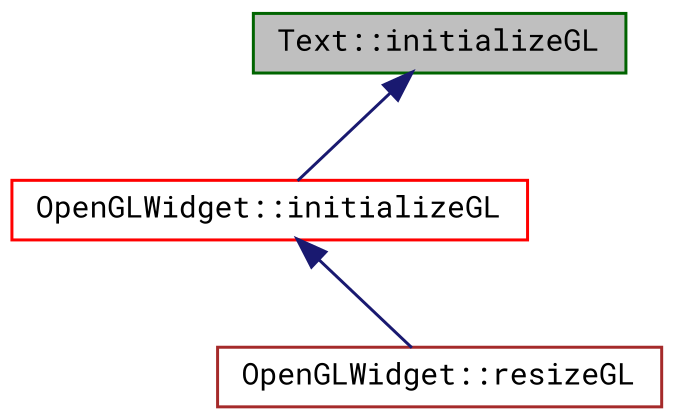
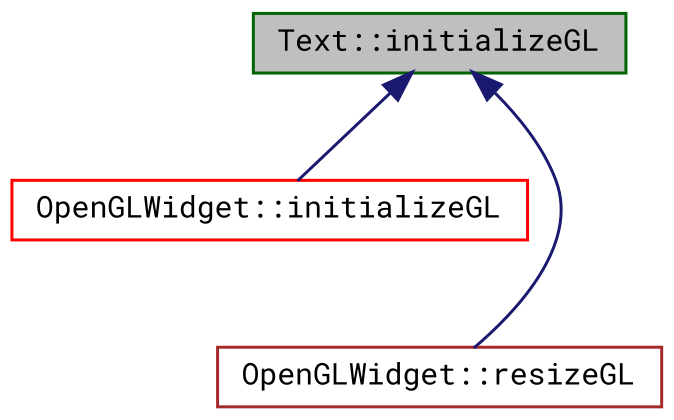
(366, 304) -> (559, 225)
